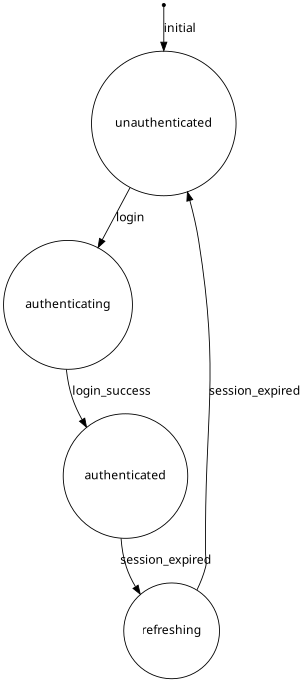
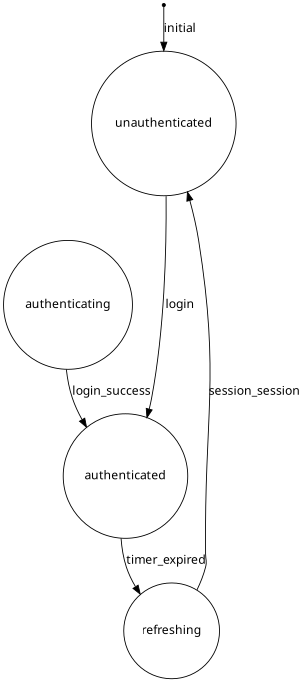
(116, 214) -> (163, 303)
(255, 392) -> (255, 392)
(166, 561) -> (166, 561)
